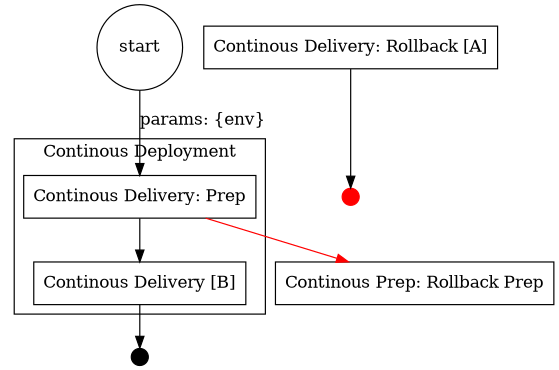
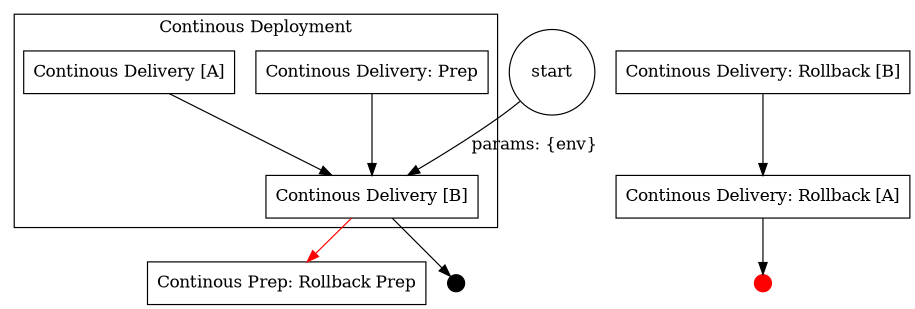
none -> (129, 72)
none -> (763, 72)
(140, 127) -> (470, 137)
(275, 239) -> (334, 236)
